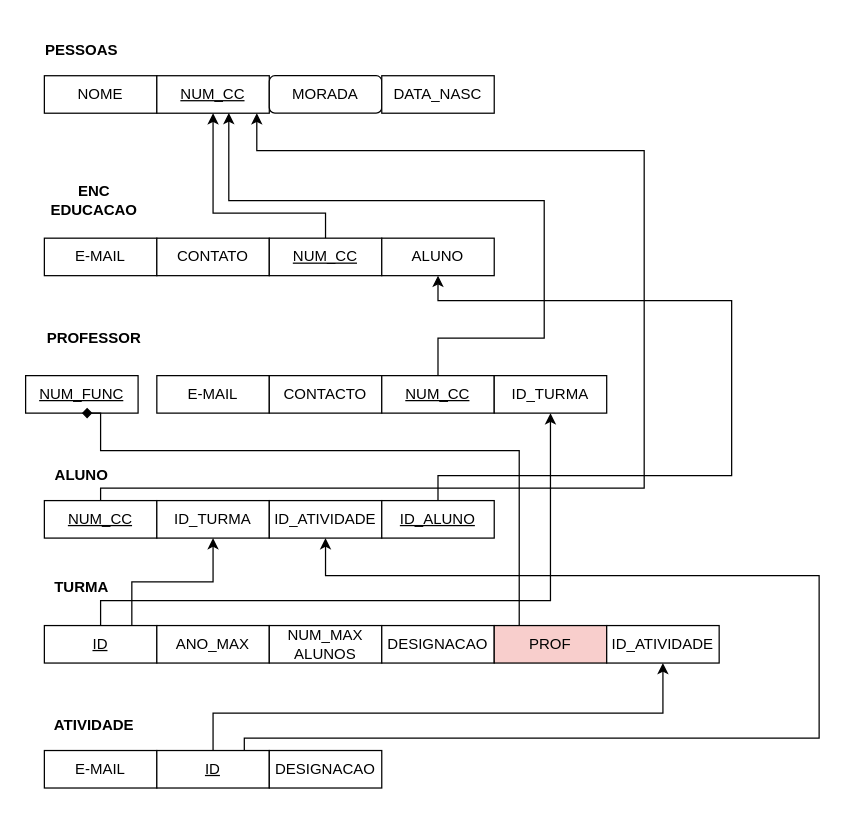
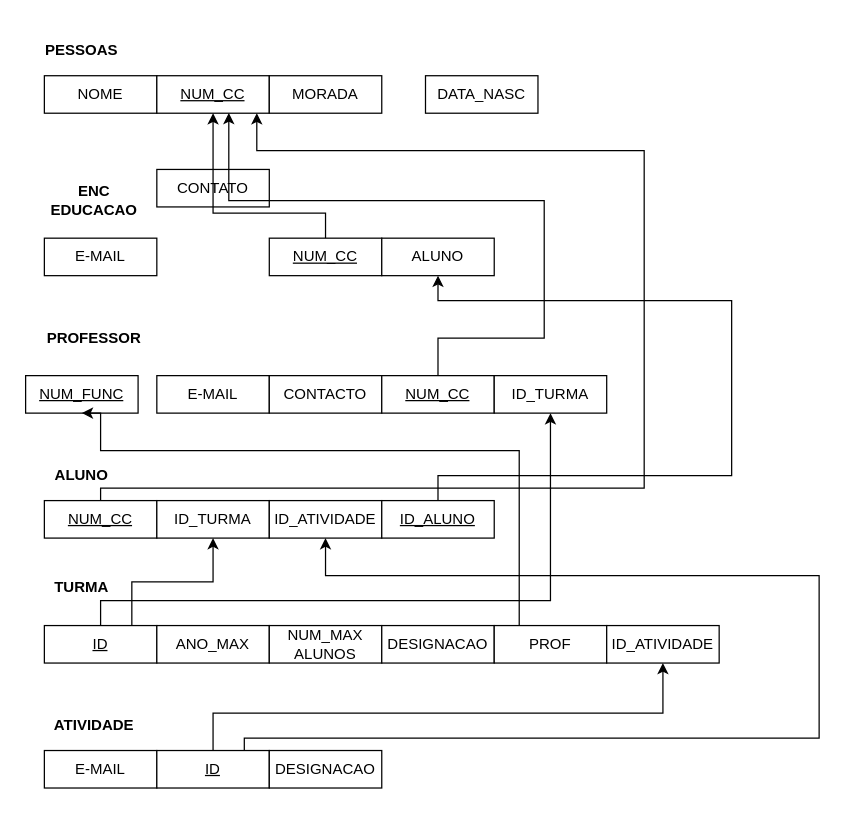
(326, 94) -> (326, 94)
(438, 94) -> (482, 94)
(213, 257) -> (213, 188)
(93, 413) -> (92, 413)
(551, 644) -> (551, 644)
